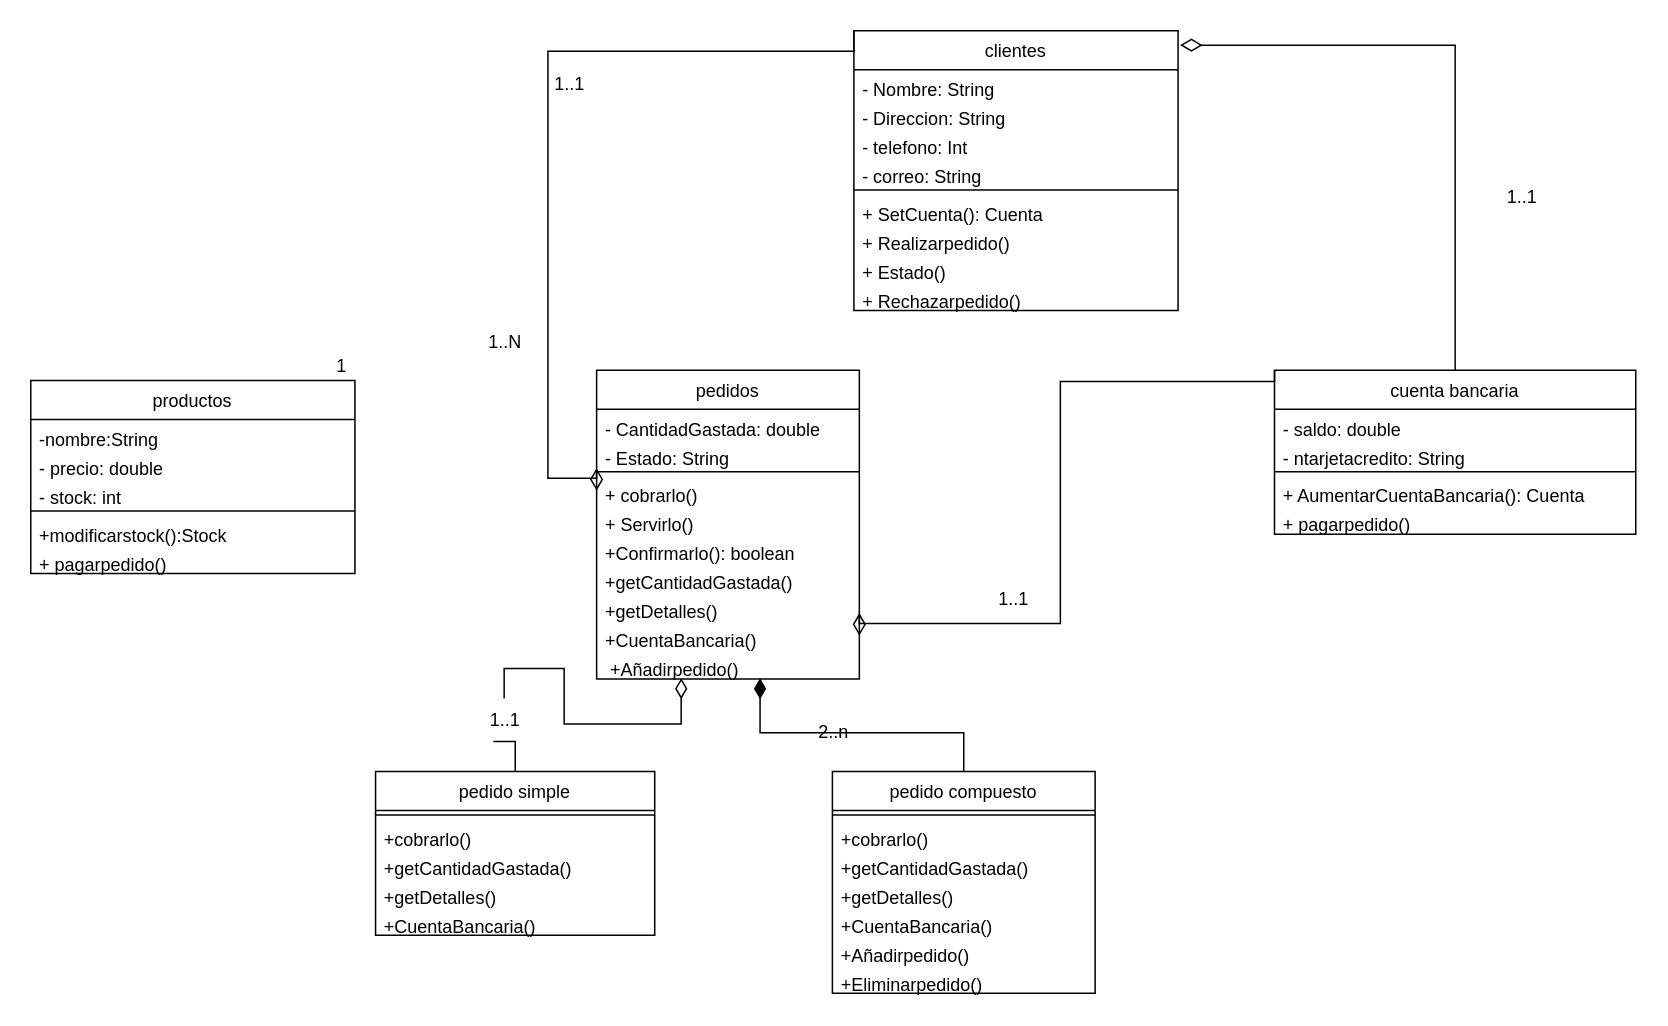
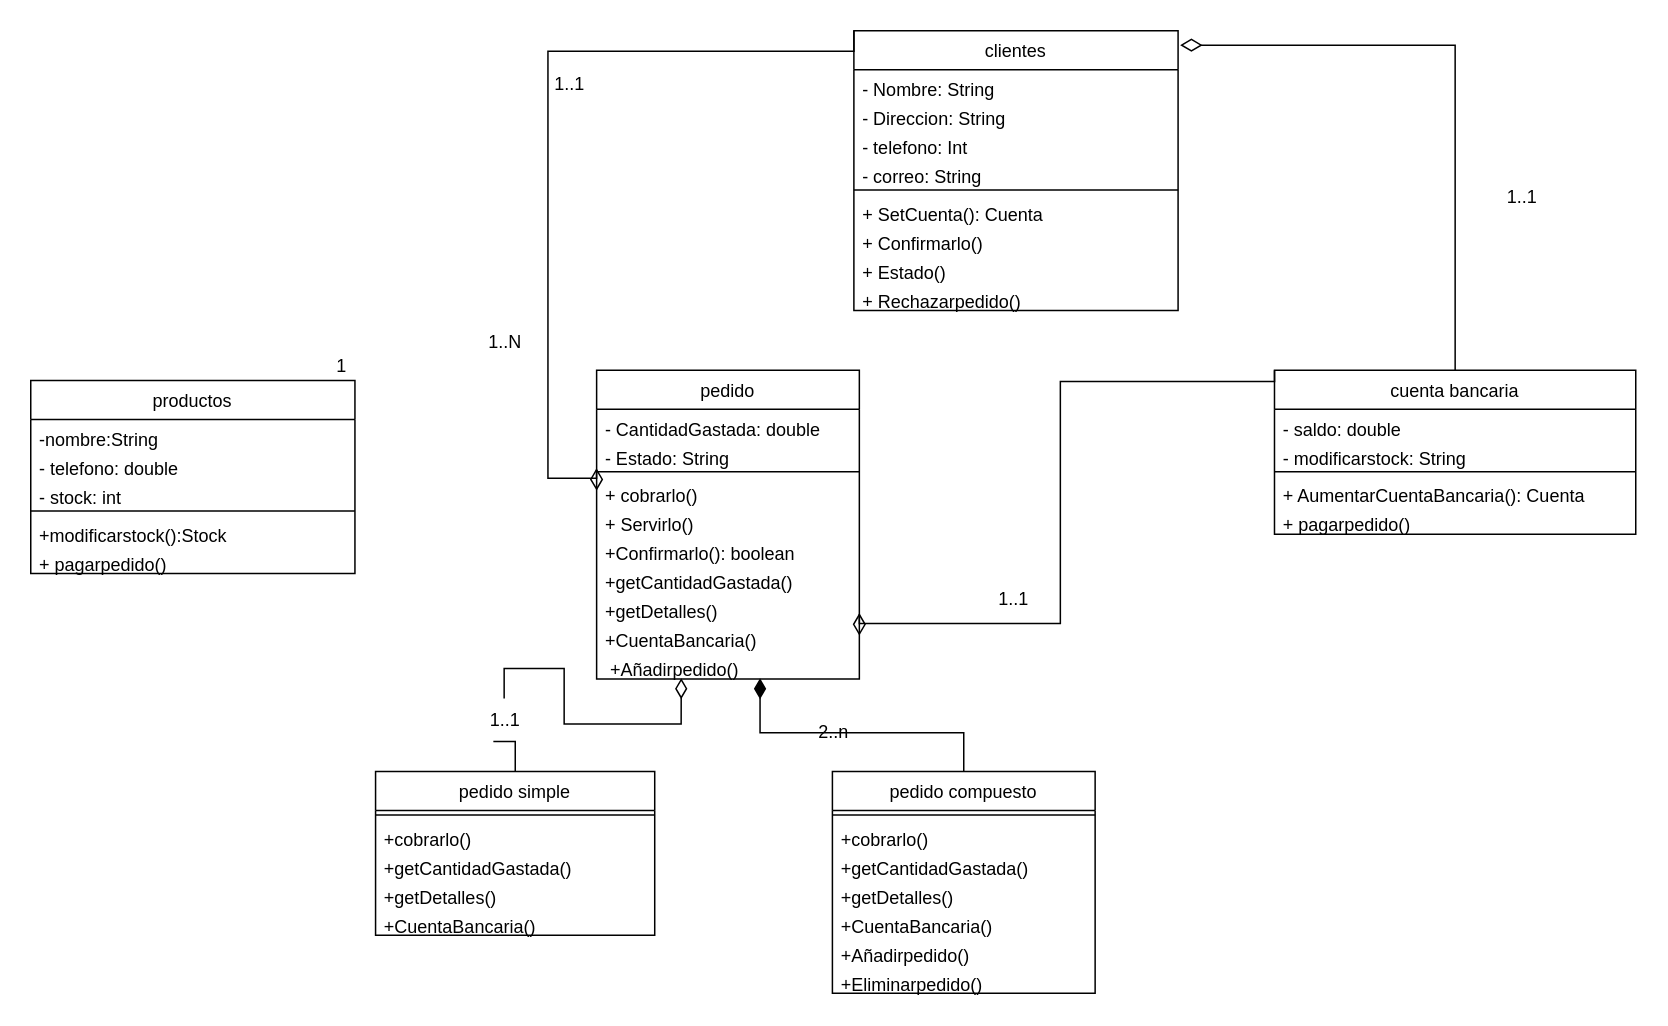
(944, 244) -> (931, 244)
(727, 391) -> (727, 391)
(1397, 459) -> (1390, 459)
(108, 469) -> (118, 469)
